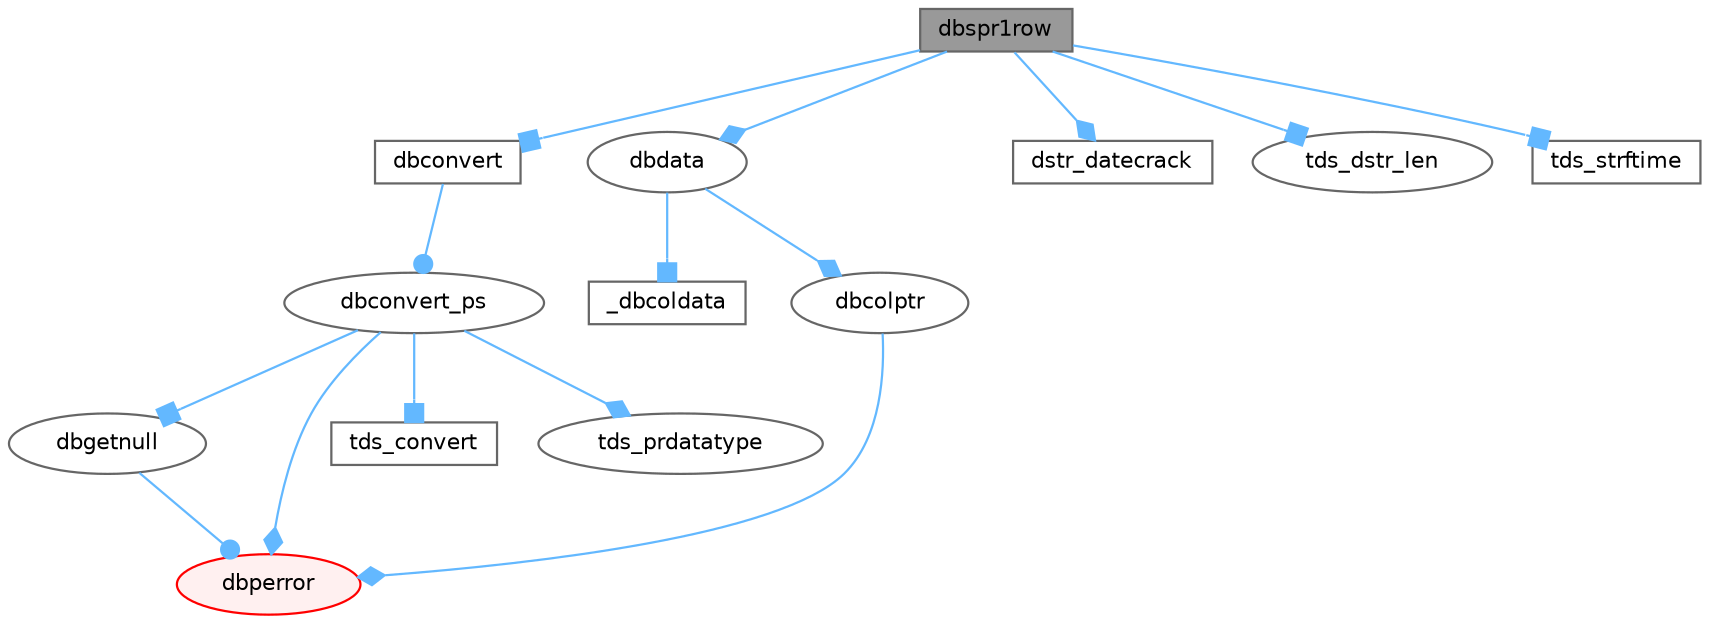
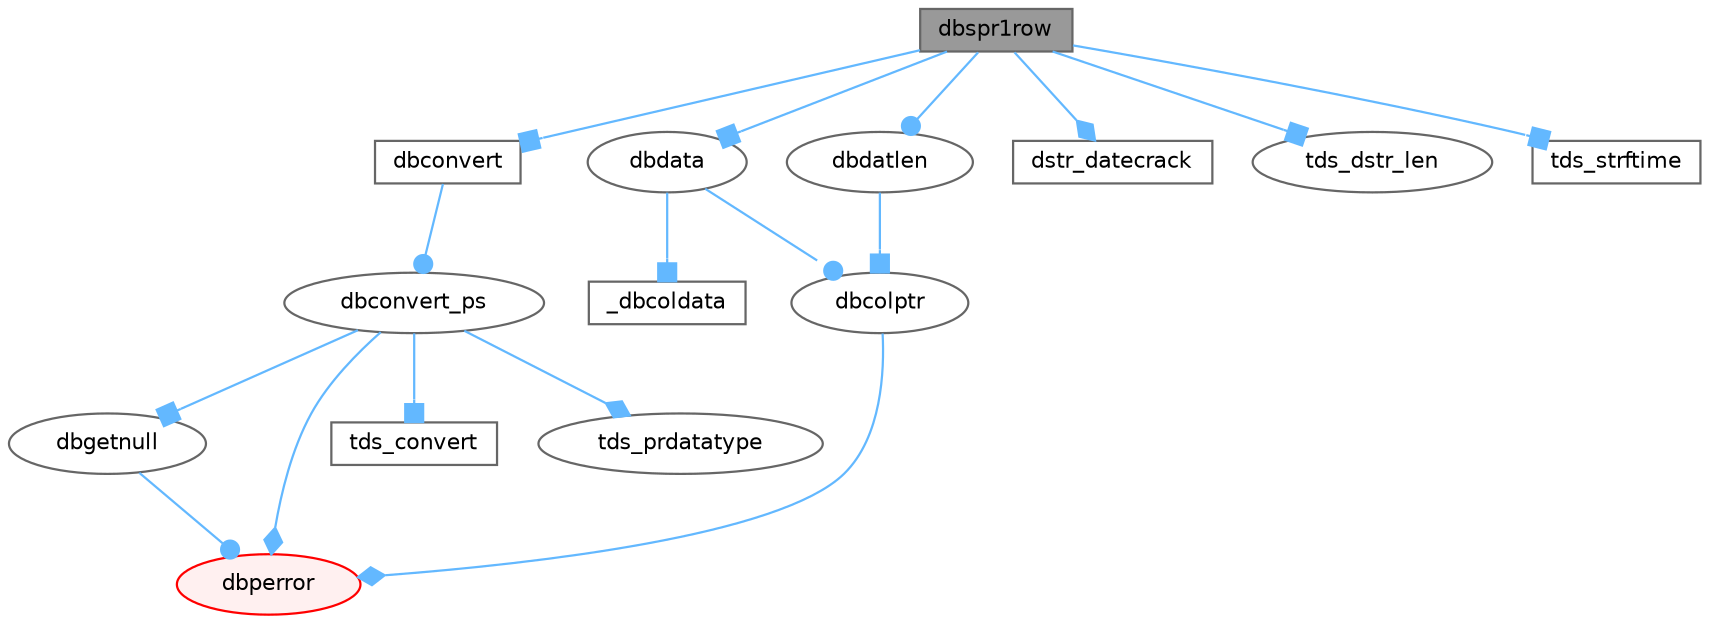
(844, 91) -> (844, 91)
none -> (880, 162)
(761, 225) -> (761, 225)
